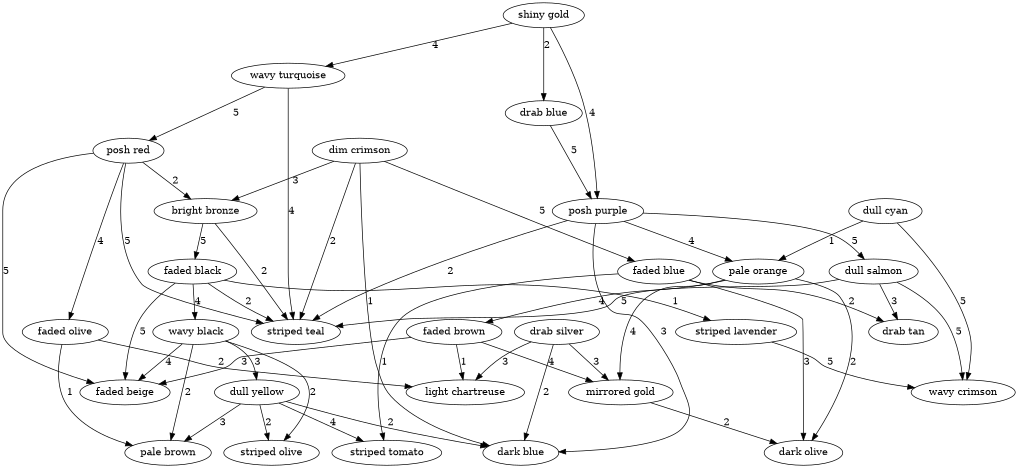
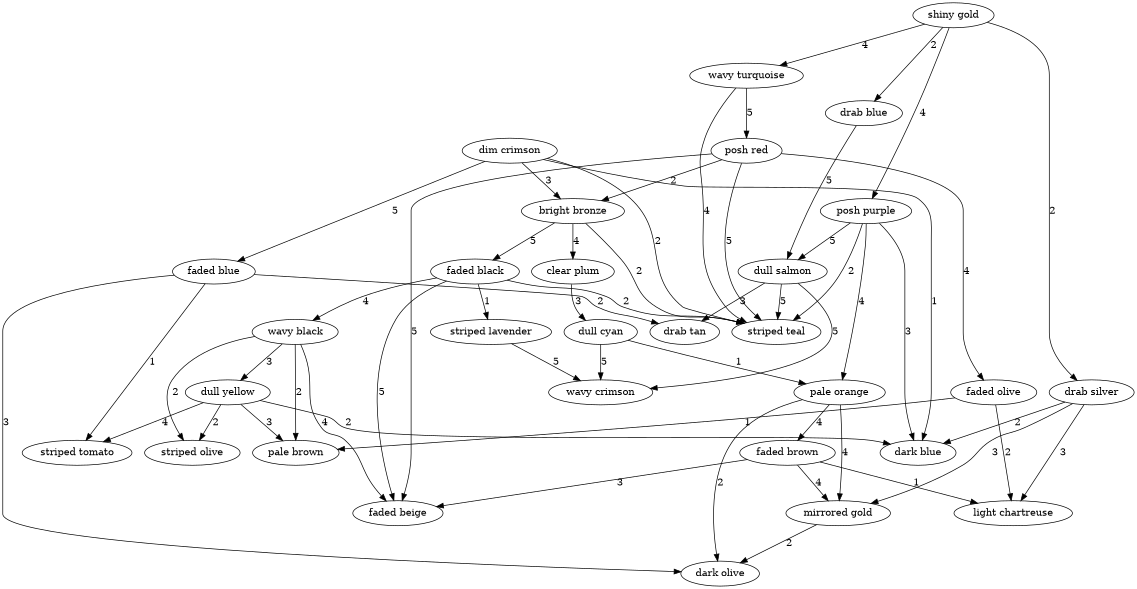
(569, 159) -> (823, 181)
none -> (1049, 185)
none -> (573, 272)
